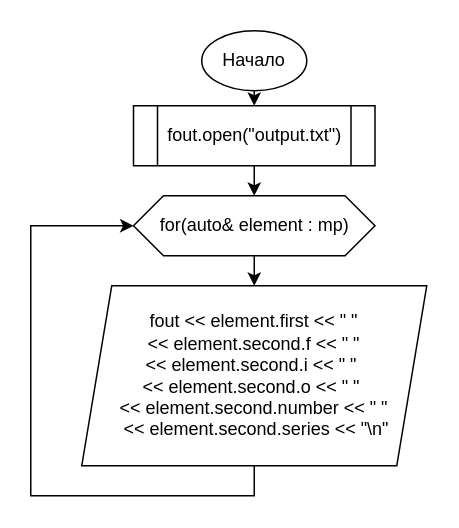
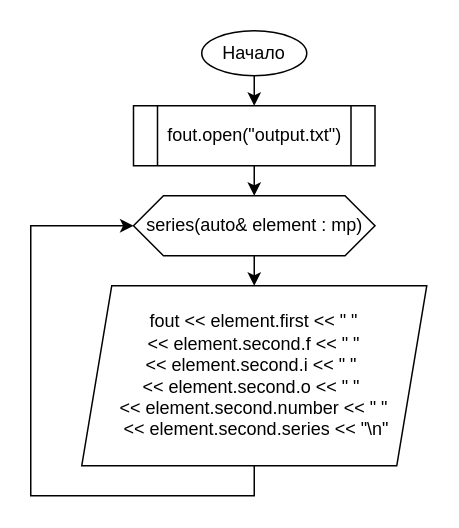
(254, 61) -> (254, 53)
(255, 226) -> (255, 226)
